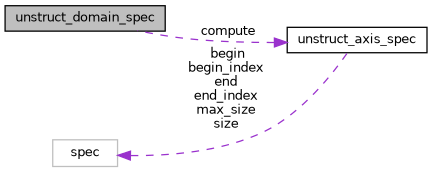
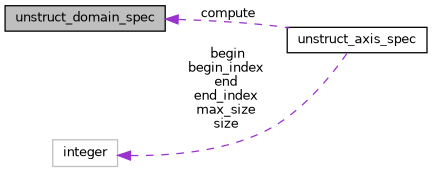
(205, 40) -> (234, 22)
(85, 153) -> (85, 153)
